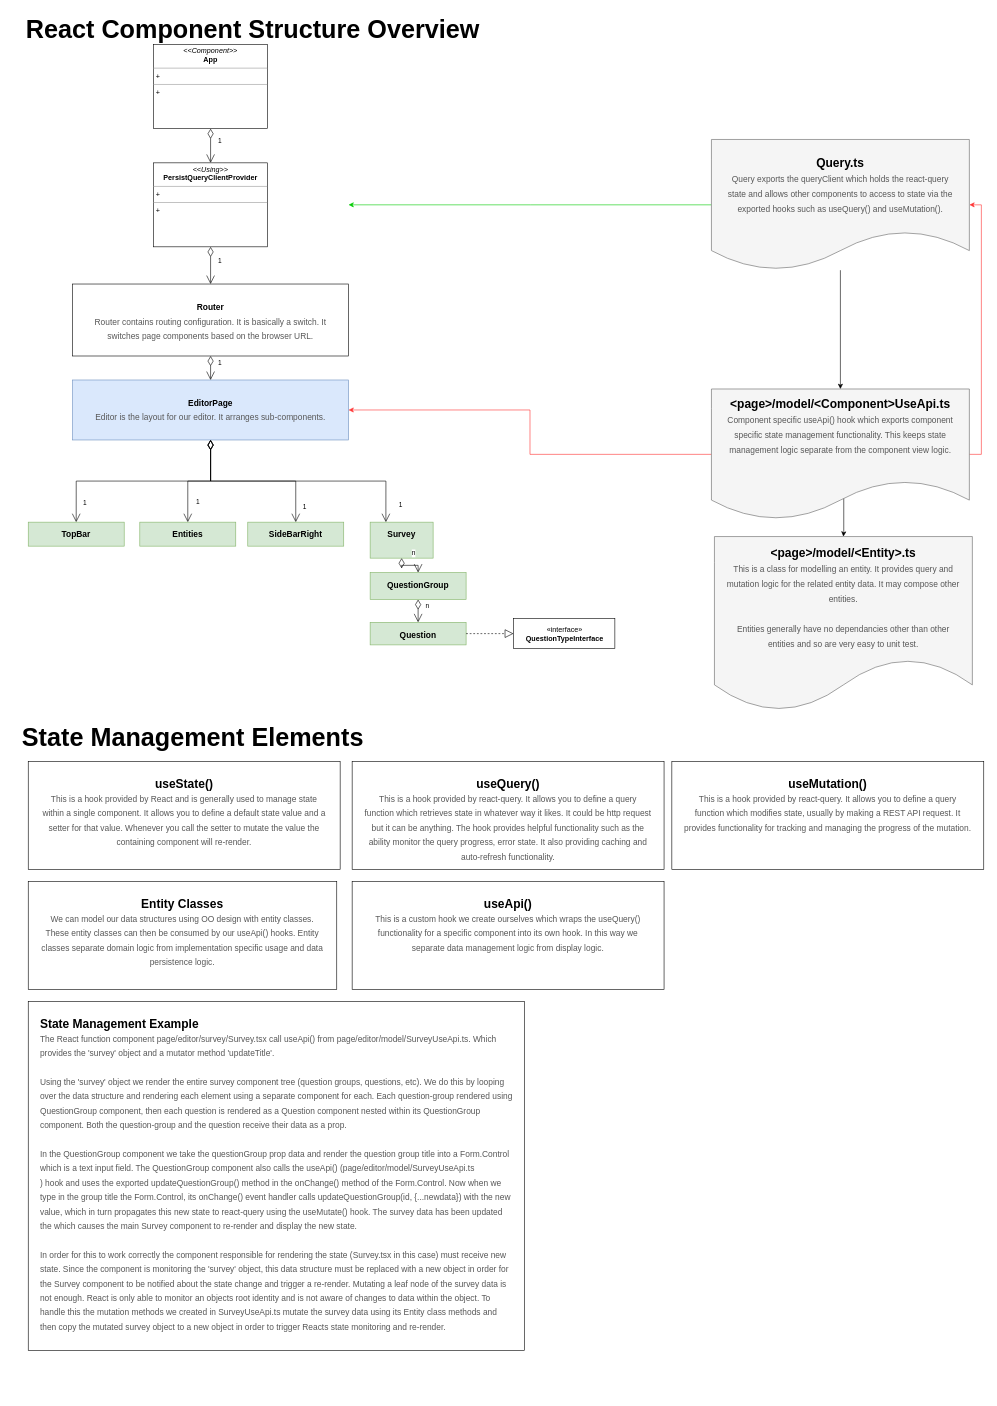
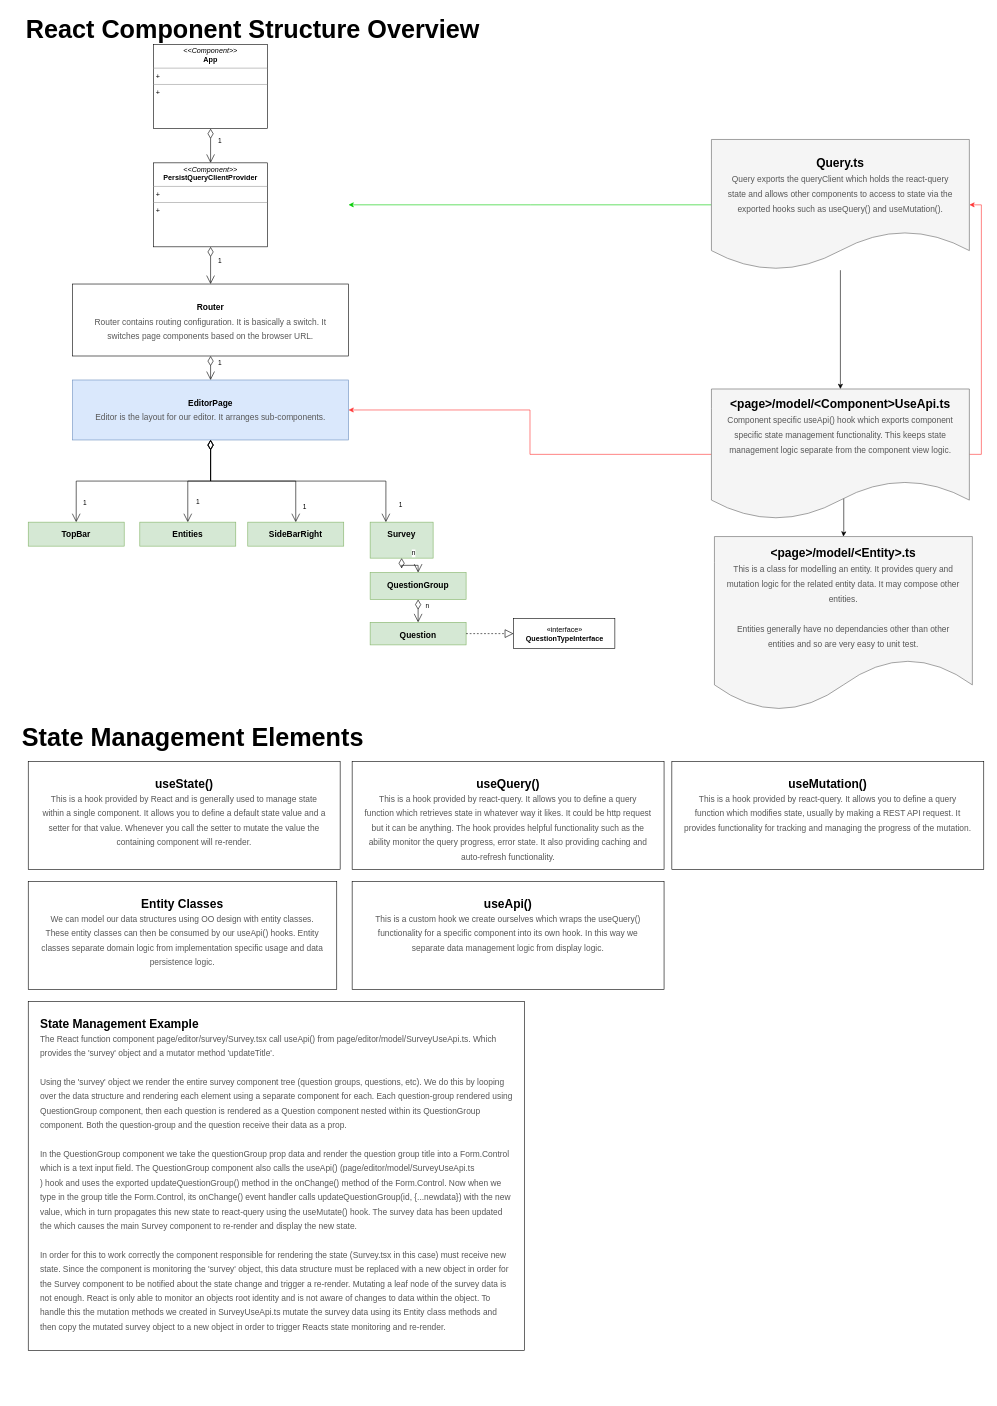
(202, 180) -> (202, 180)
